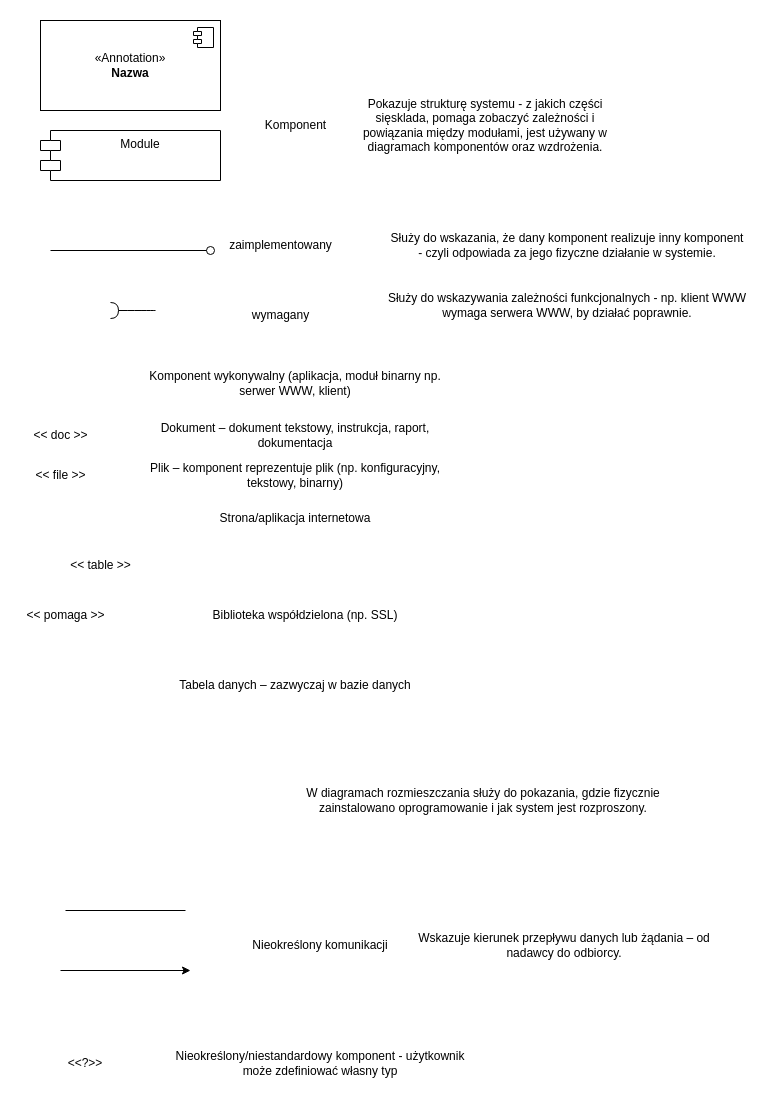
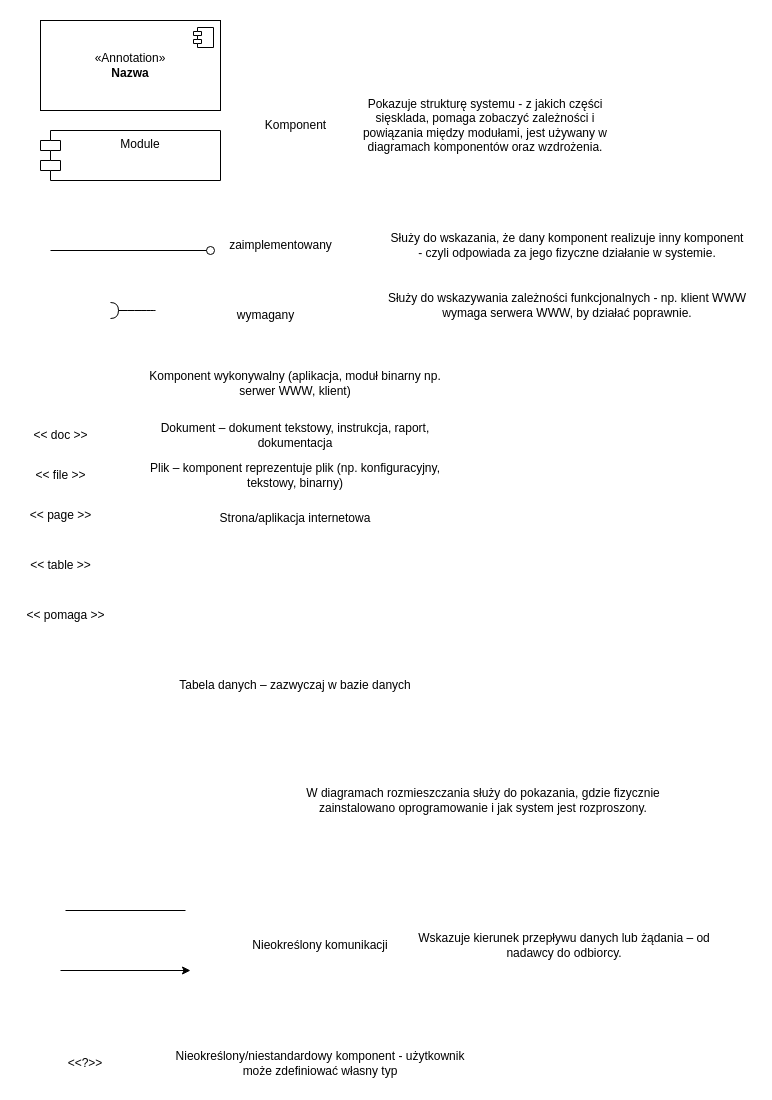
(281, 316) -> (266, 316)
none -> (61, 516)
(101, 566) -> (61, 566)
(306, 616) -> none
